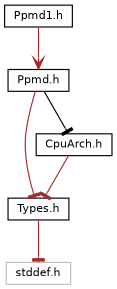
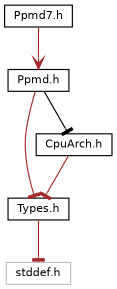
(38, 16) -> (38, 16)
